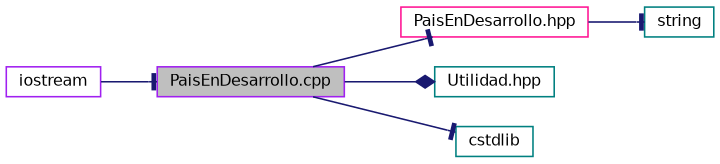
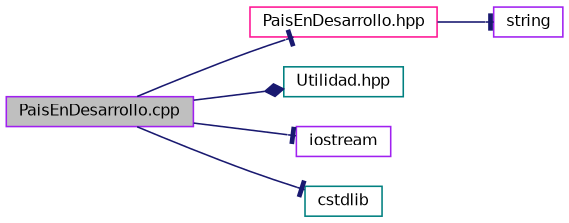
(679, 22) -> (528, 22)
(125, 82) -> (241, 129)
